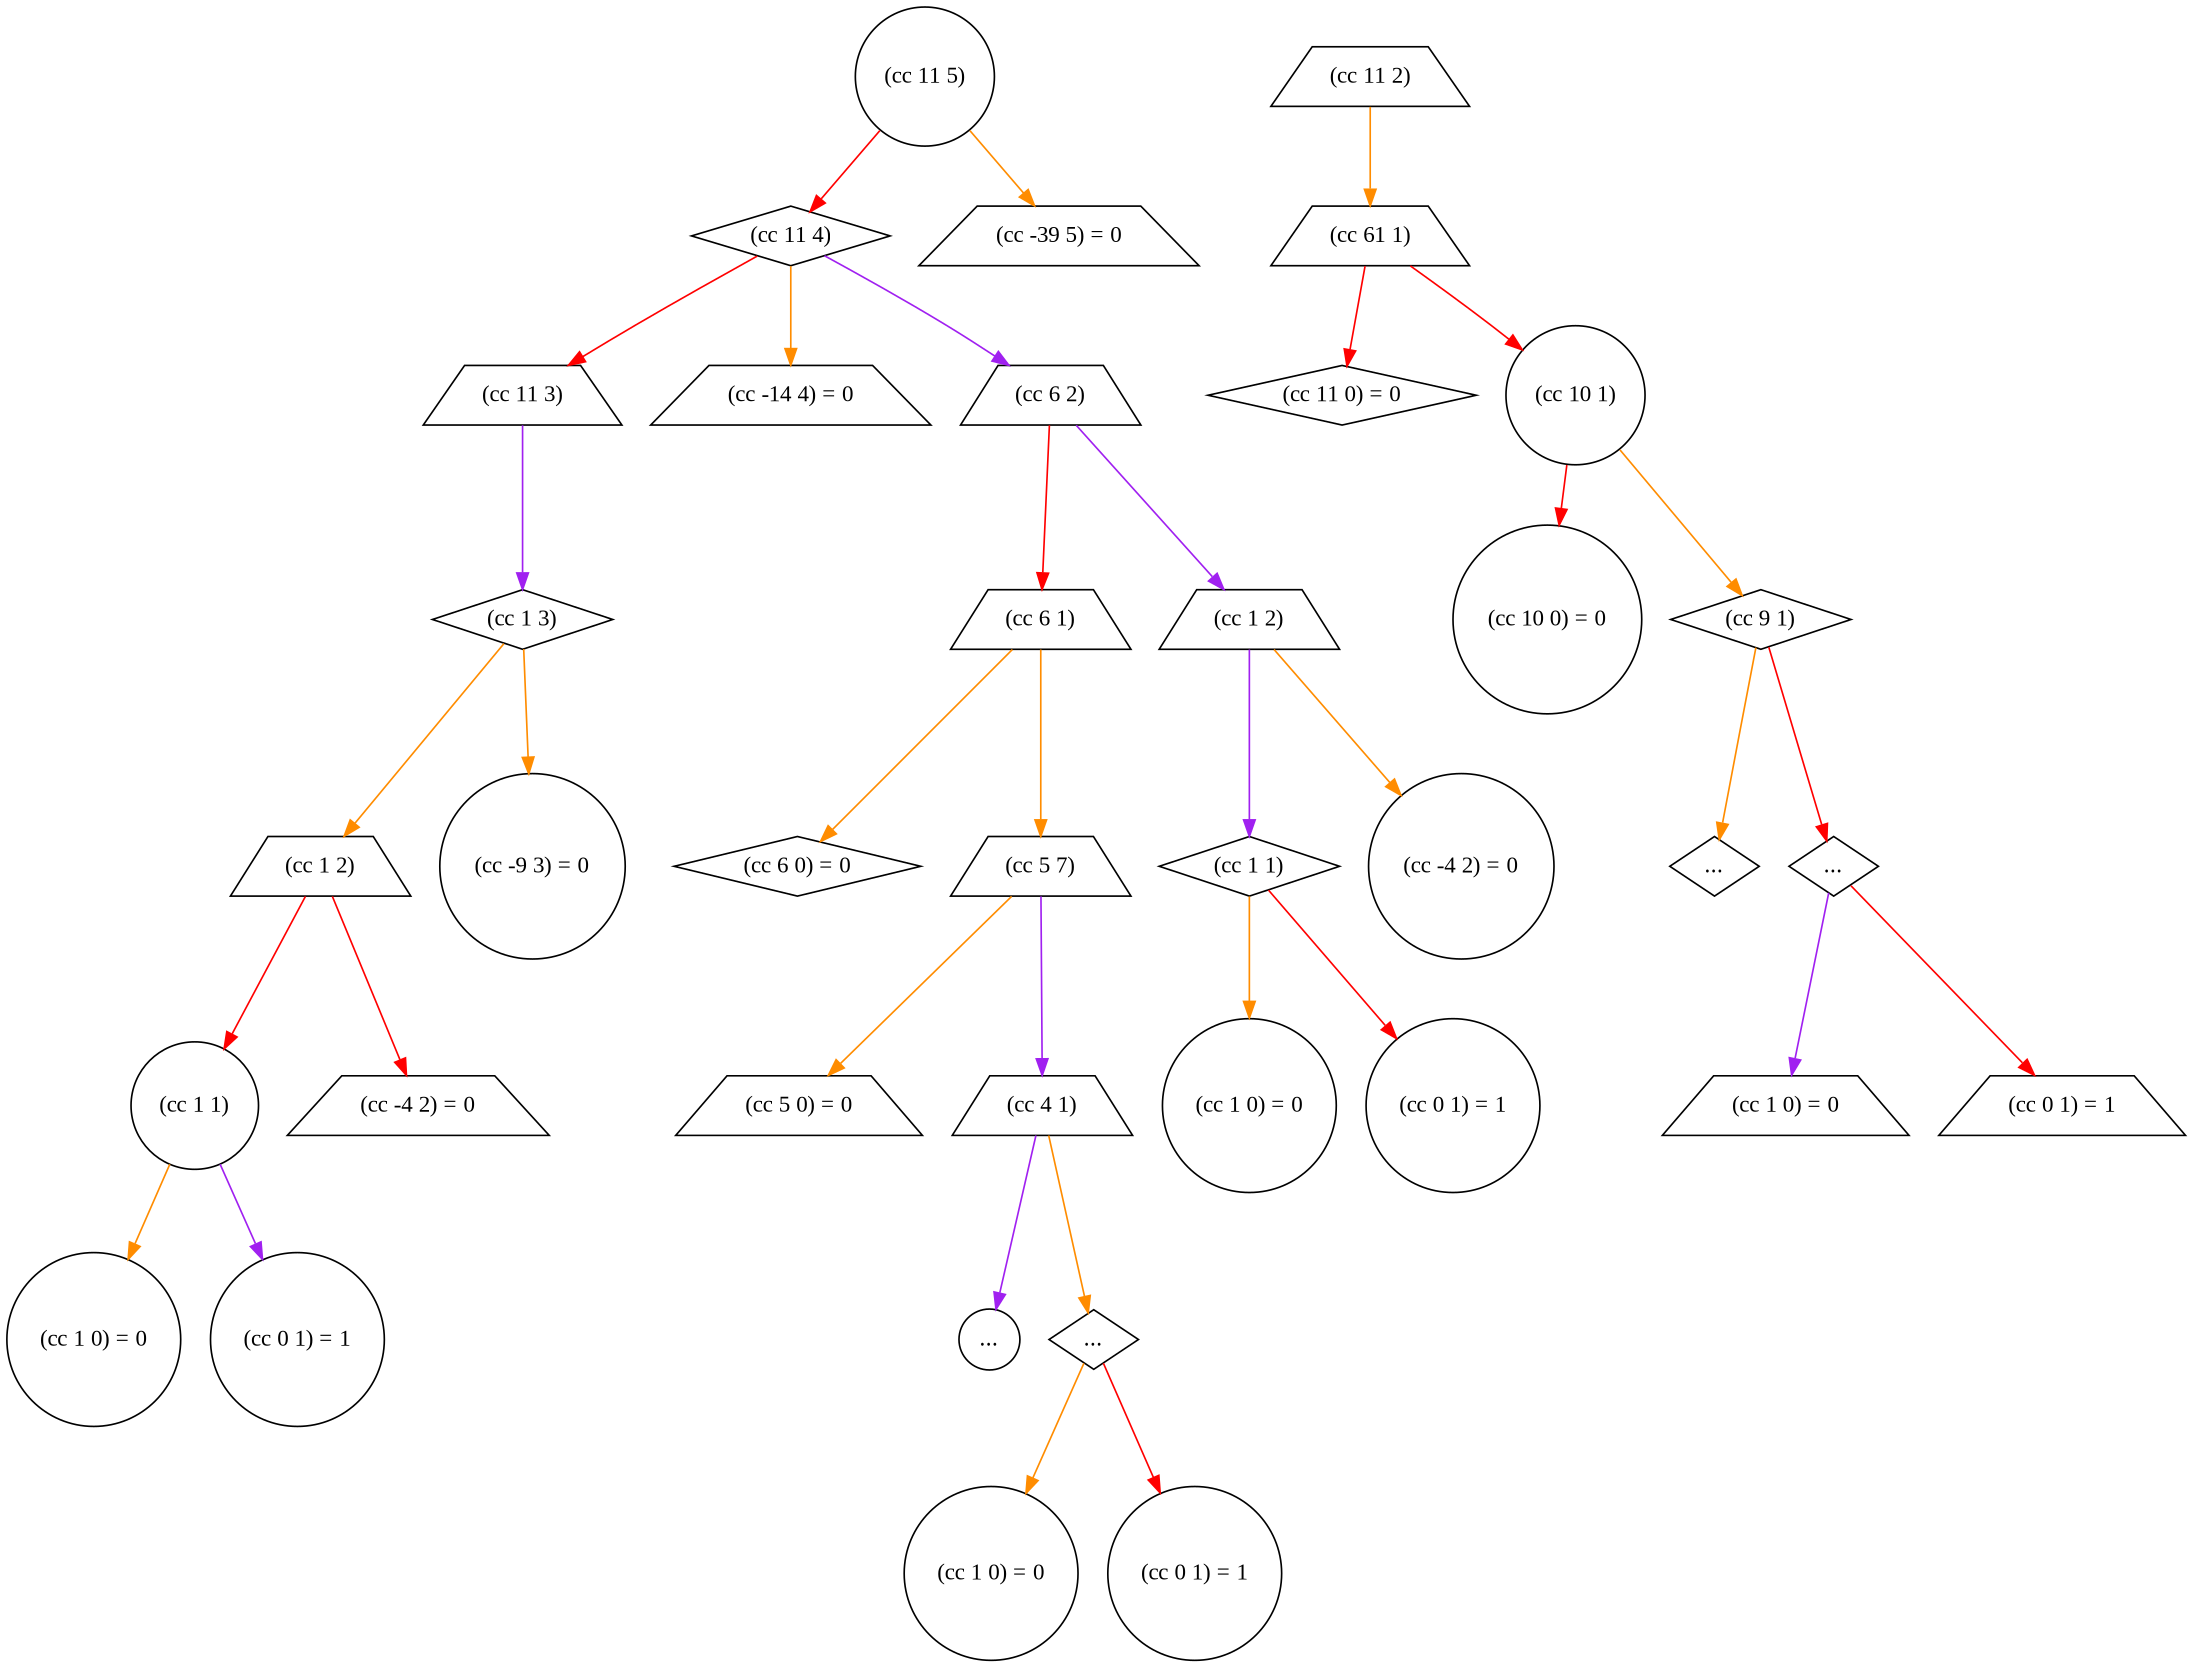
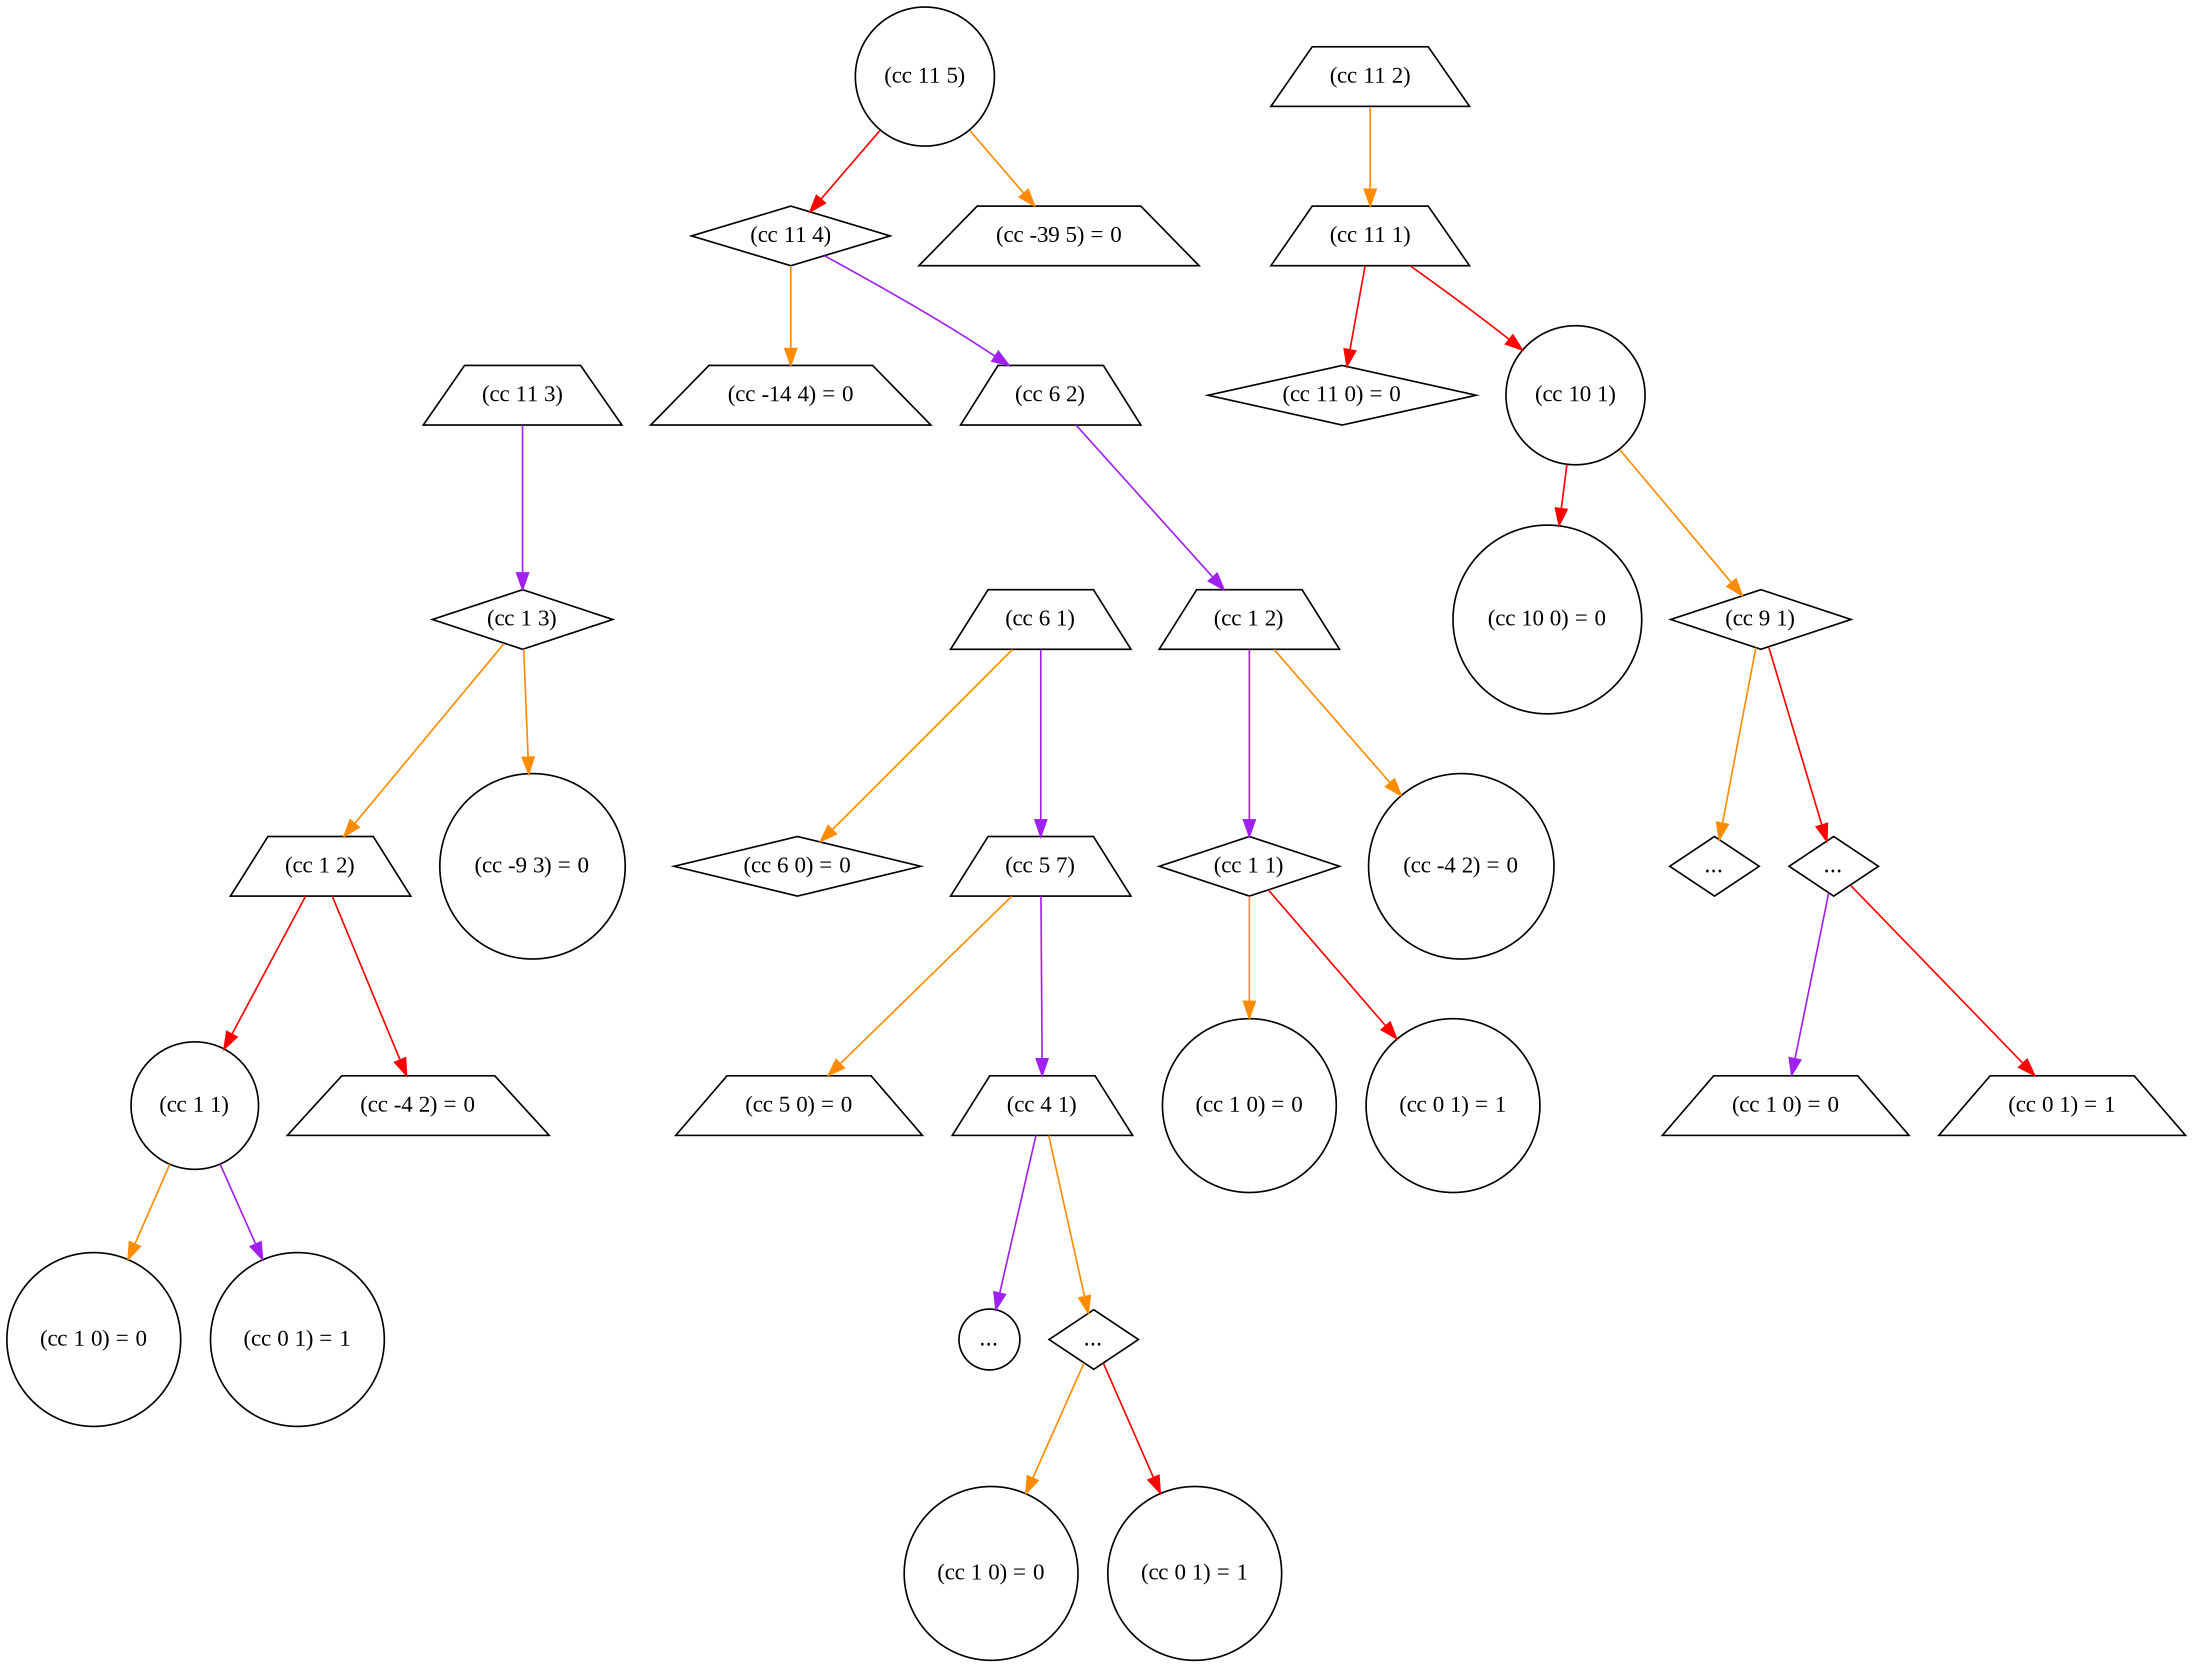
(1370, 236) -> (1370, 236)
(669, 305) -> none
(1046, 499) -> none
(1041, 735) -> (1041, 735)
